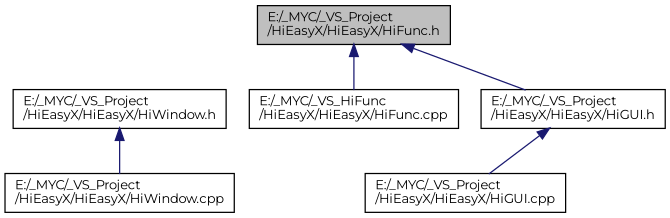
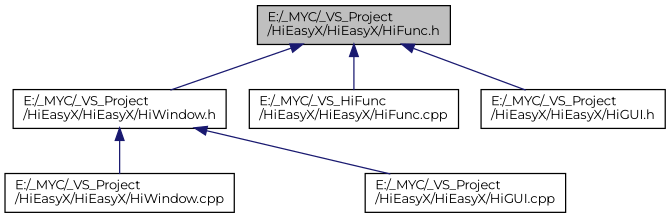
none -> (231, 69)
(514, 155) -> (299, 152)
